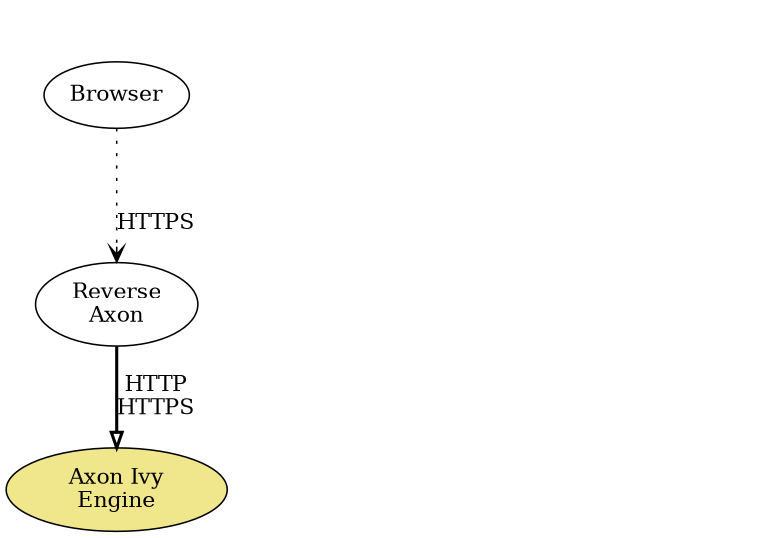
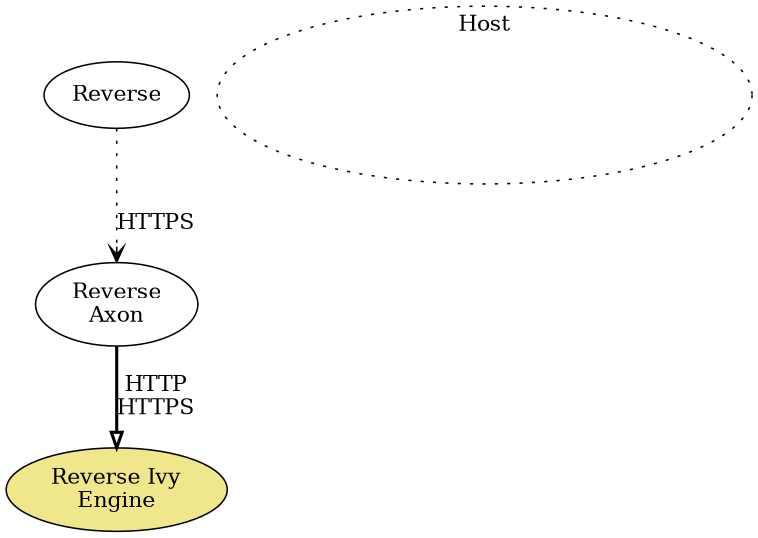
(117, 95) -> (117, 95)
none -> (485, 95)
(117, 490) -> (117, 490)
